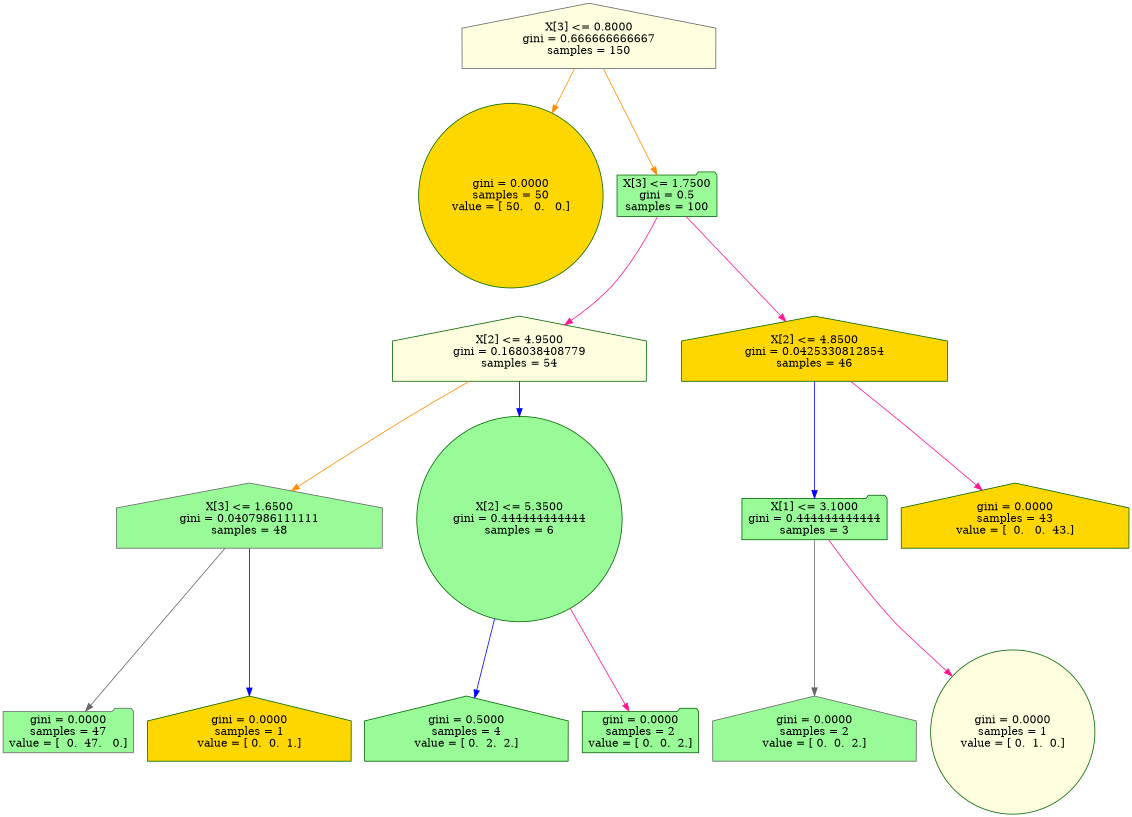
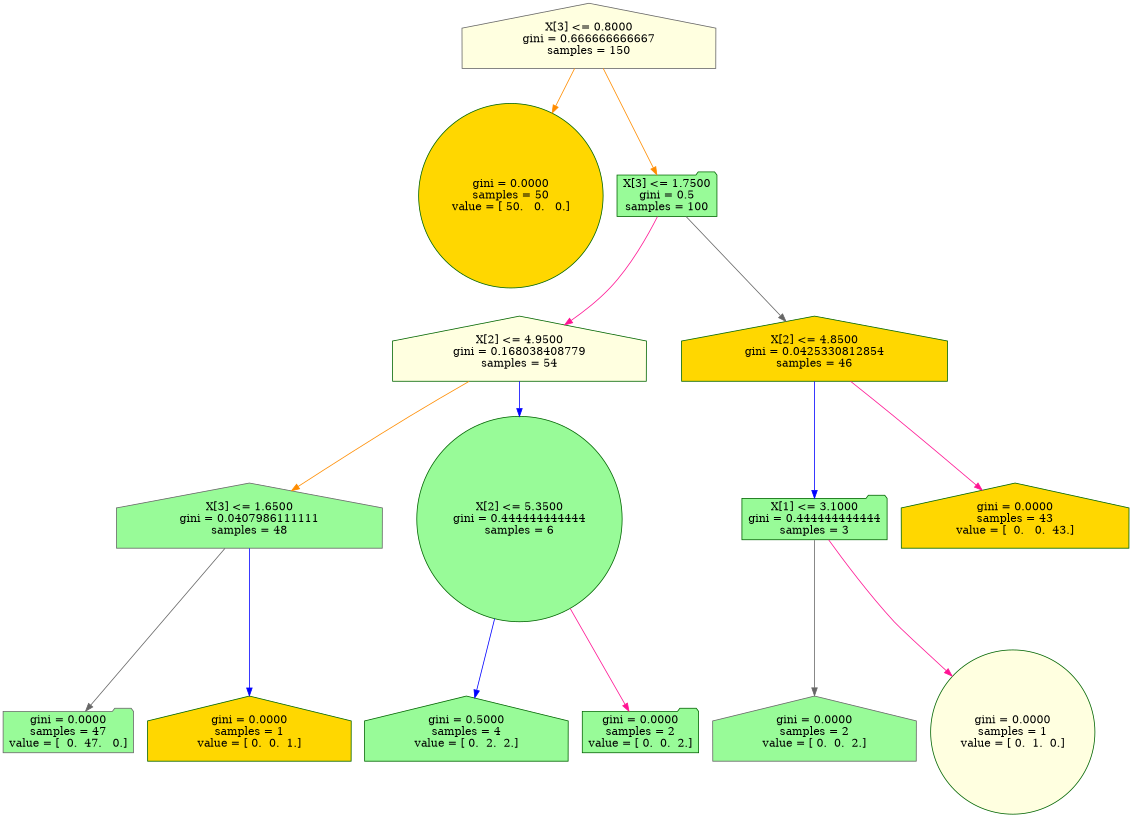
(733, 266) -> (733, 266)
